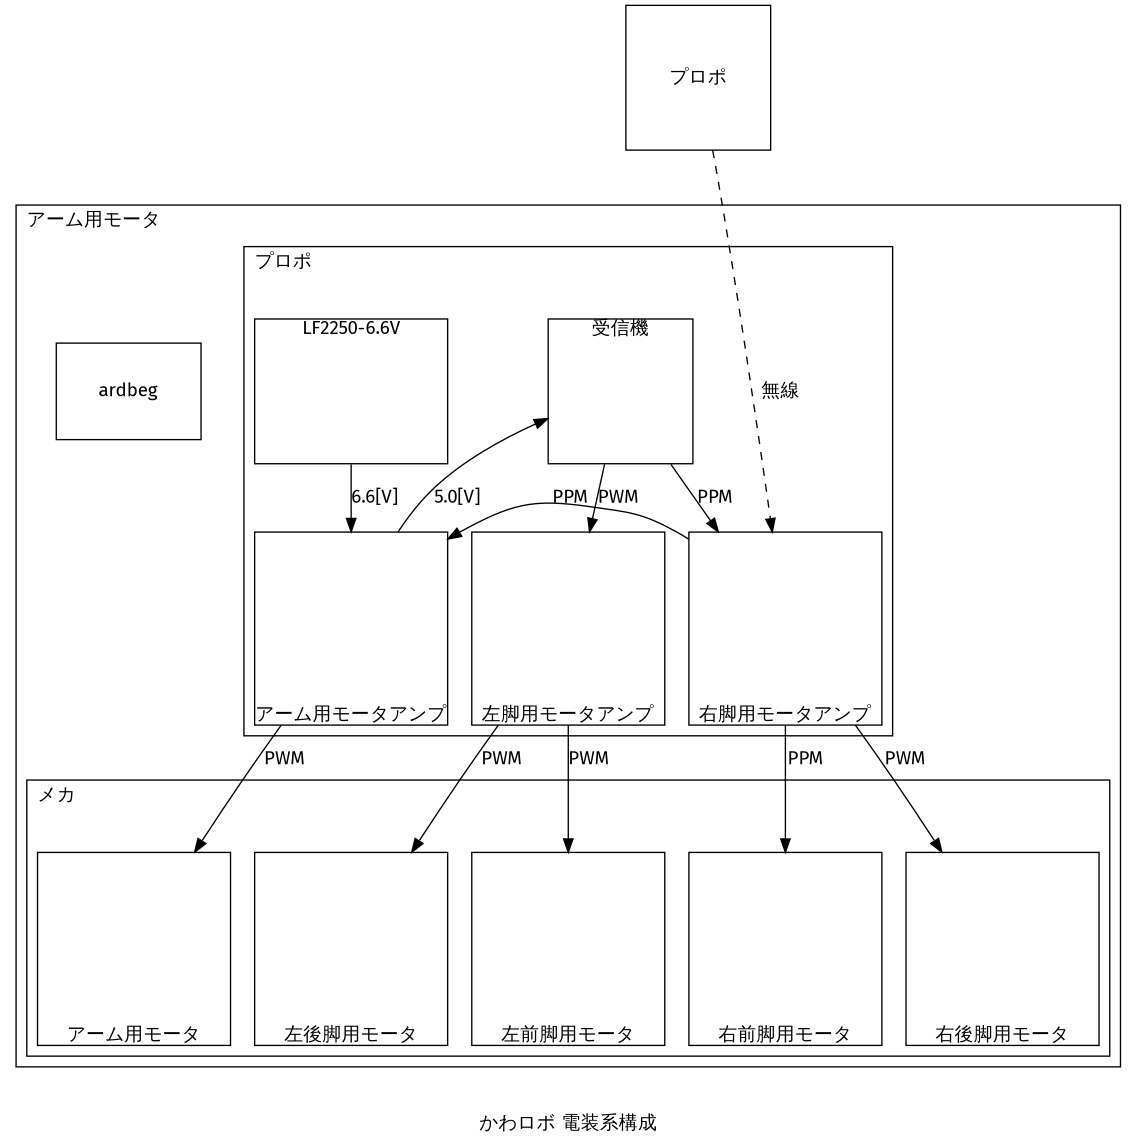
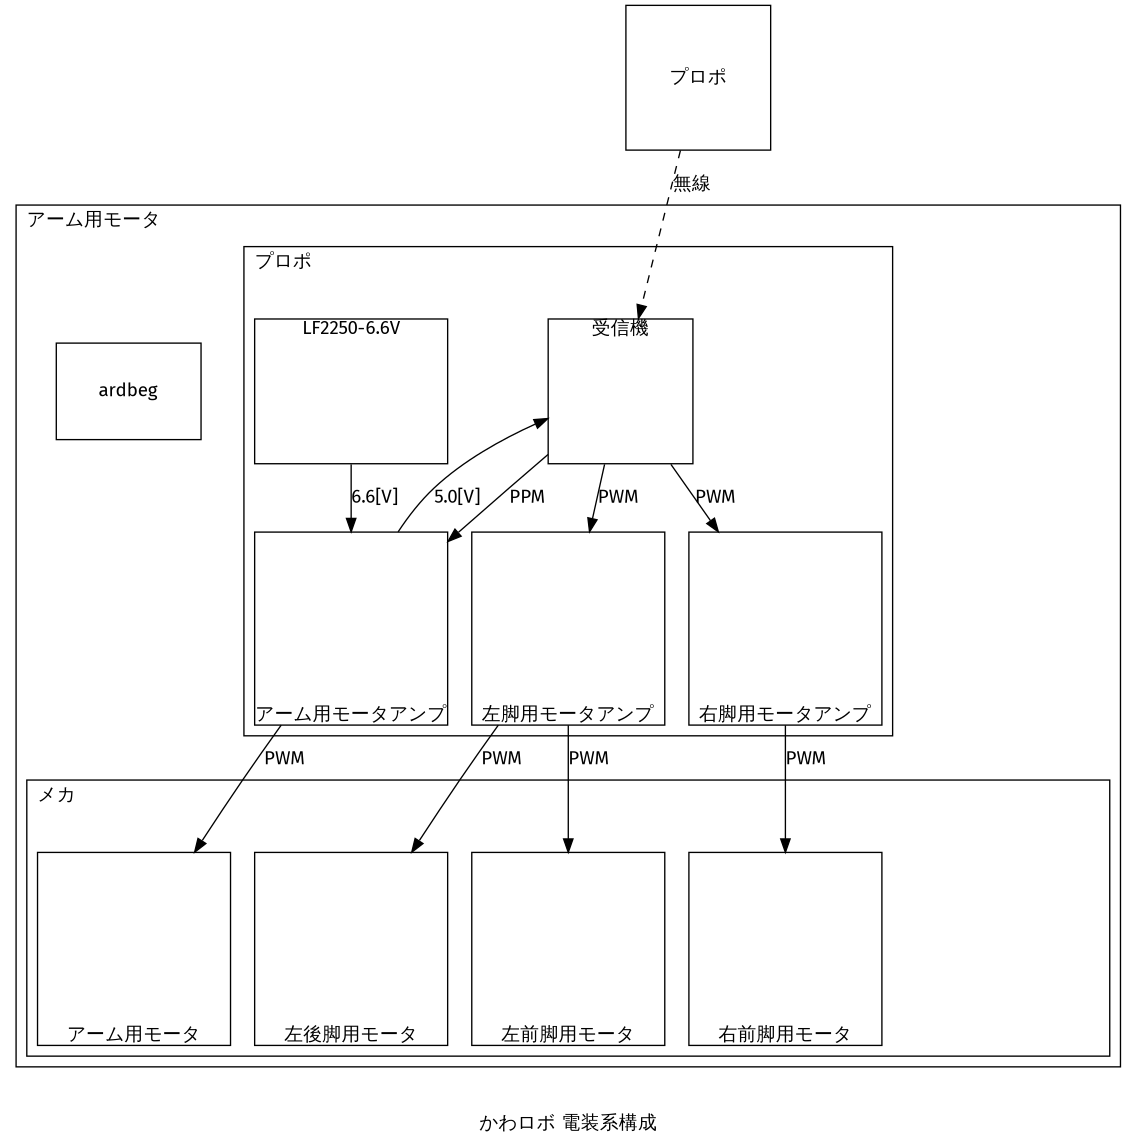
(743, 334) -> (661, 228)
(716, 498) -> (716, 498)
(574, 505) -> (503, 493)
(806, 759) -> (806, 759)
(1003, 949) -> none
